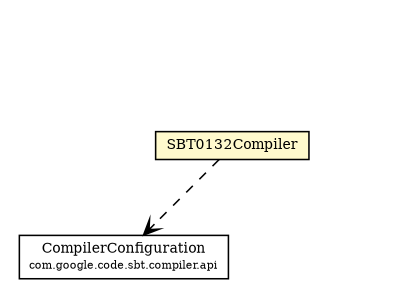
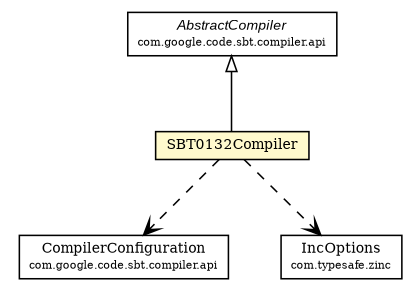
none -> (232, 34)
none -> (341, 257)
